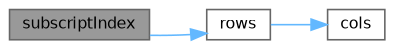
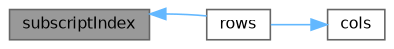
(170, 35) -> (186, 15)
